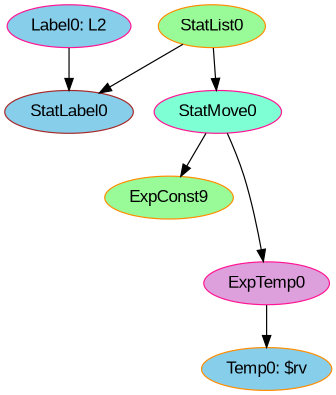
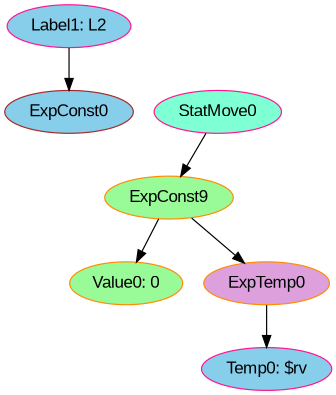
(69, 26) -> (69, 26)
(212, 26) -> none
(69, 112) -> (69, 112)
(248, 190) -> (213, 237)
none -> (126, 283)
(267, 283) -> (267, 283)
(267, 369) -> (267, 369)
